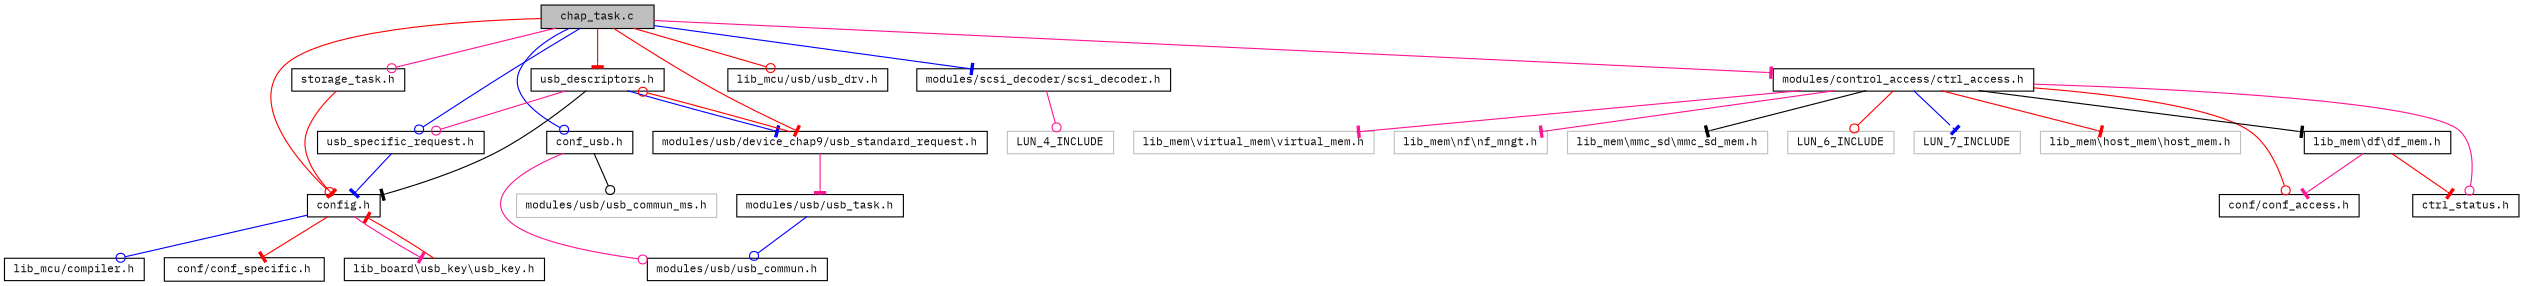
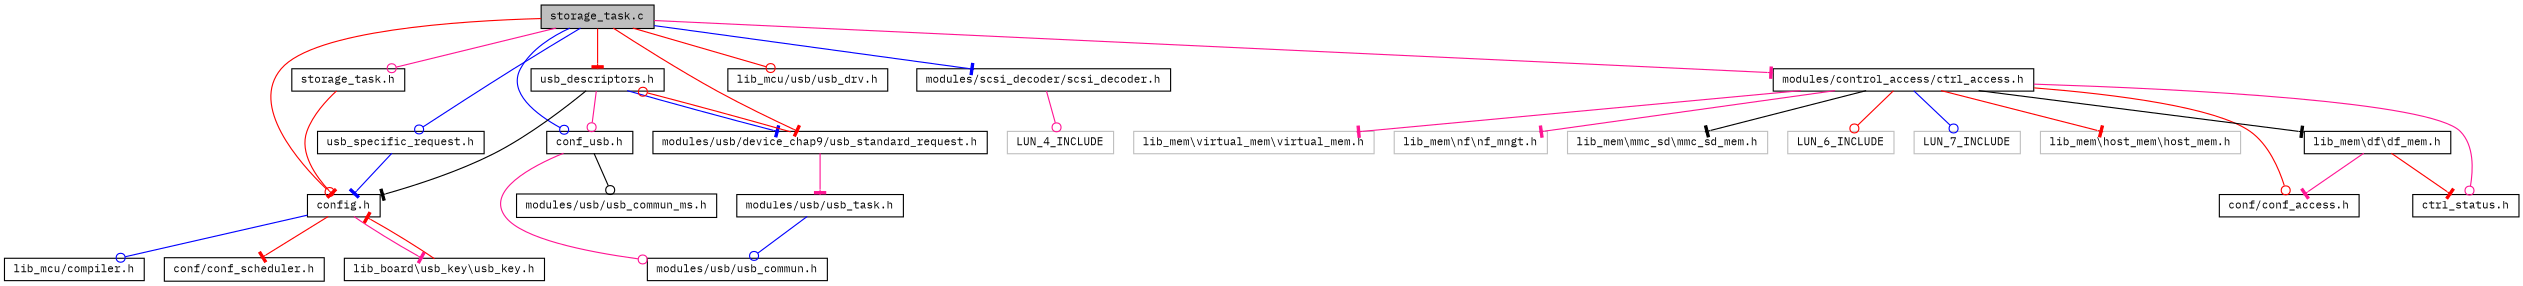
(598, 17) -> (598, 17)
(1932, 108) -> (1932, 108)
(503, 110) -> (594, 107)
(617, 206) -> (617, 206)
(244, 269) -> (244, 269)
